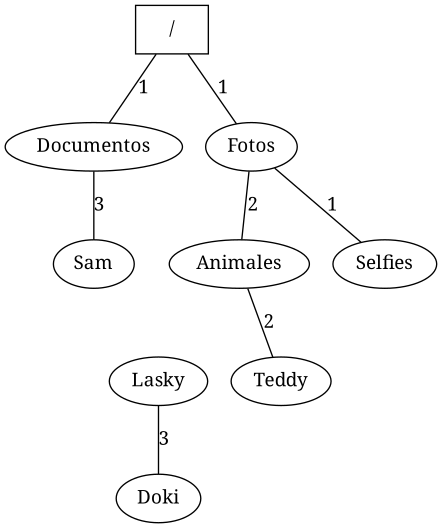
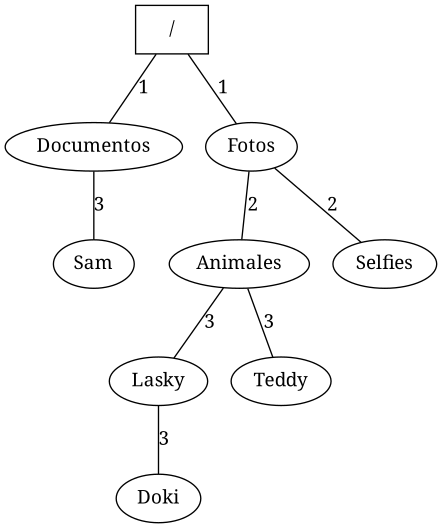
(332, 205) -> (332, 205)
none -> (199, 323)
(269, 323) -> (269, 323)
